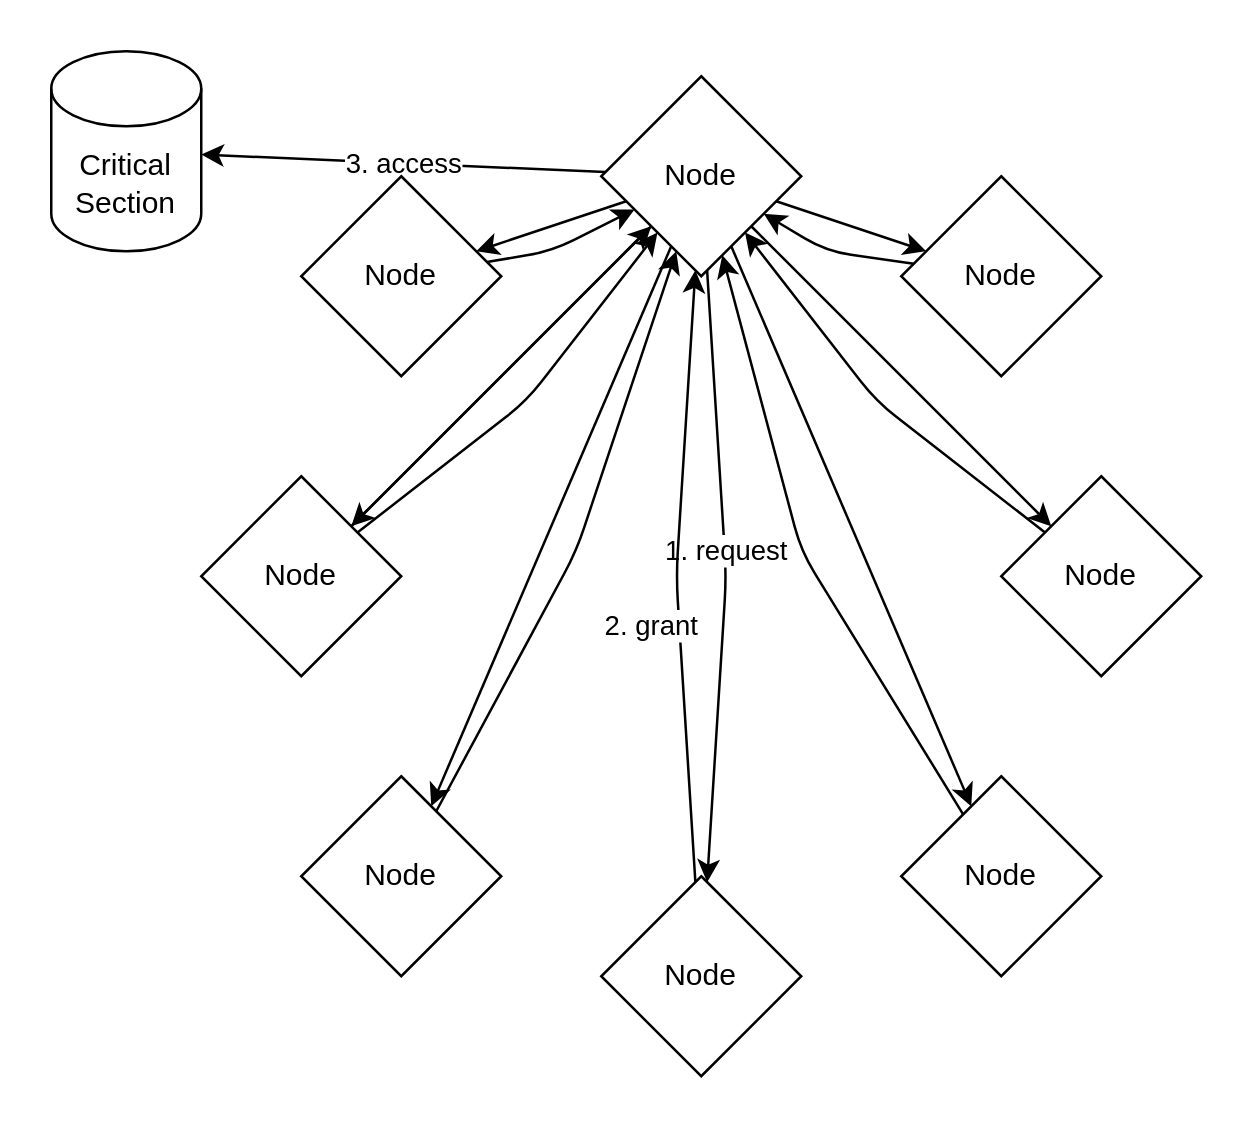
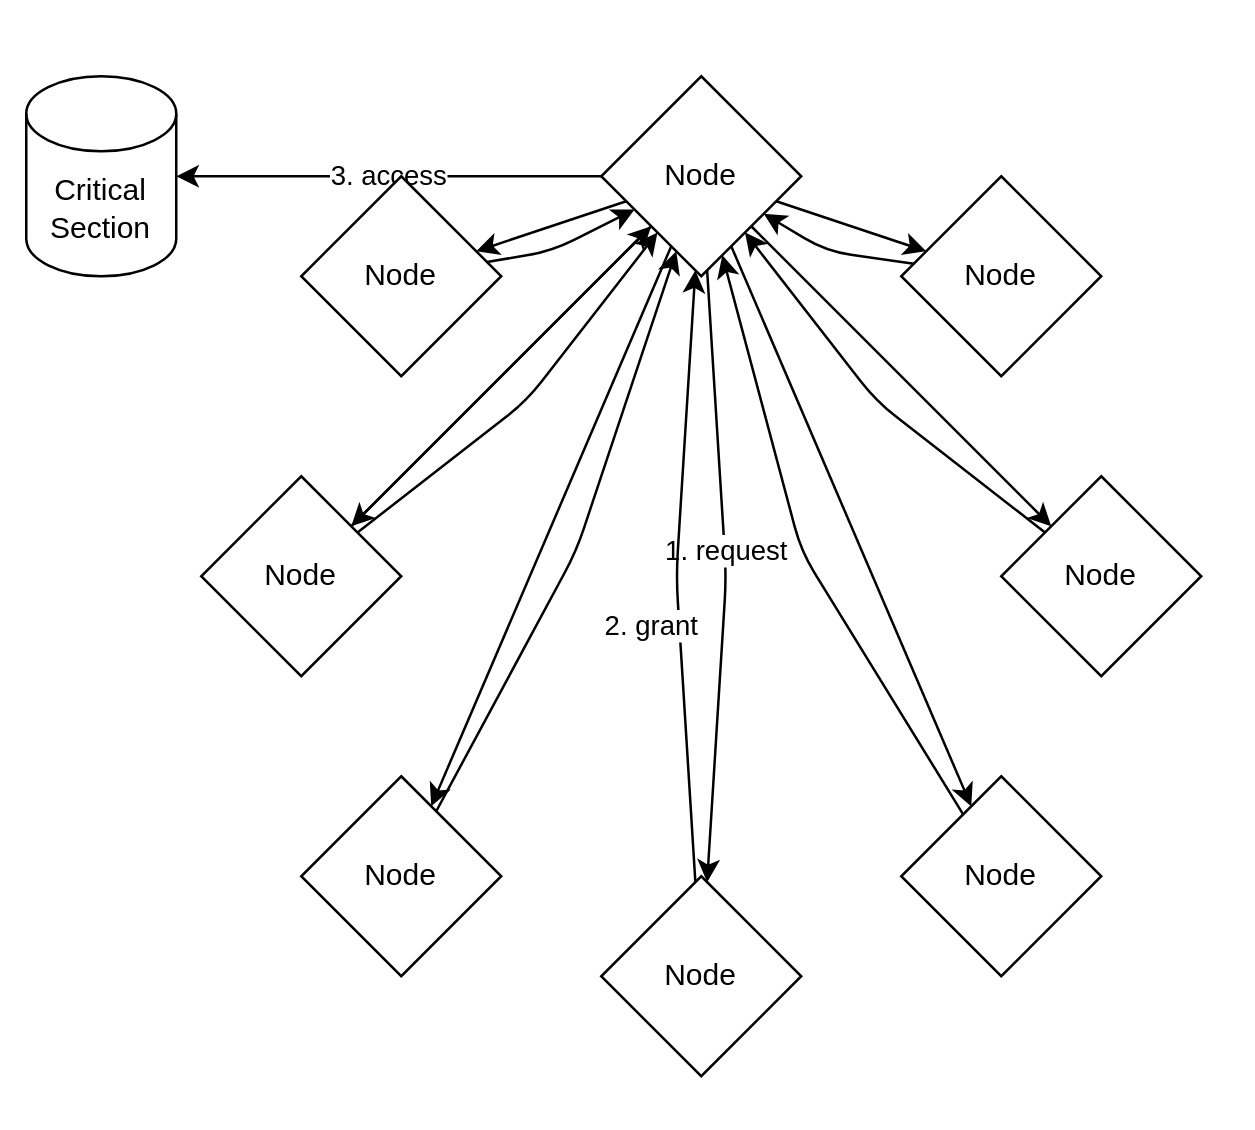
(126, 151) -> (101, 176)
